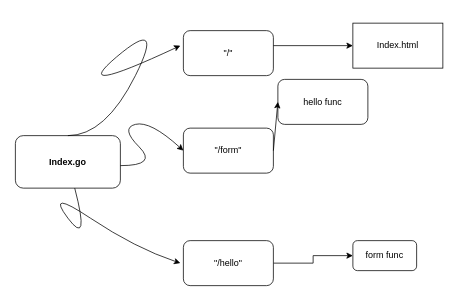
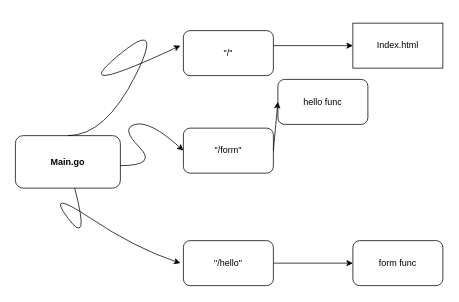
(68, 162) -> (68, 162)
(385, 255) -> (398, 263)
